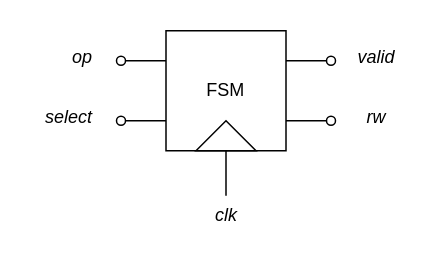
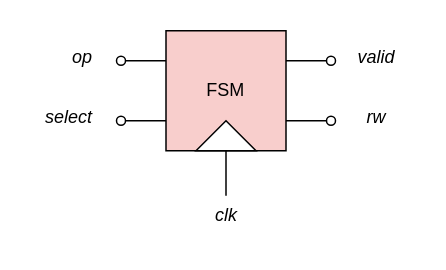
(226, 91) -> (226, 91)
